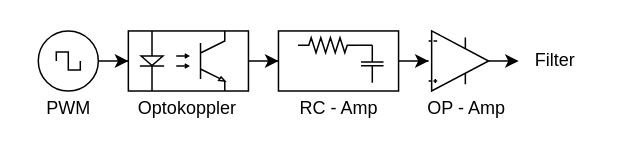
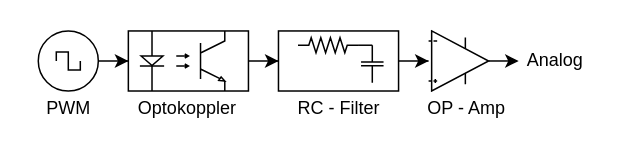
(555, 61) -> (555, 61)
(339, 109) -> (339, 109)
